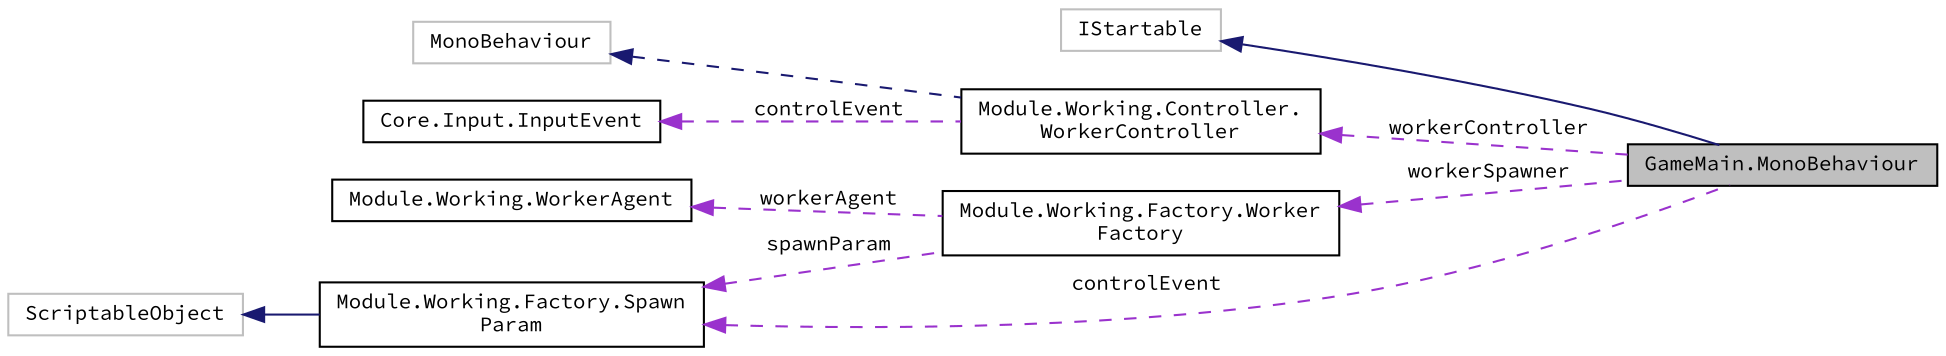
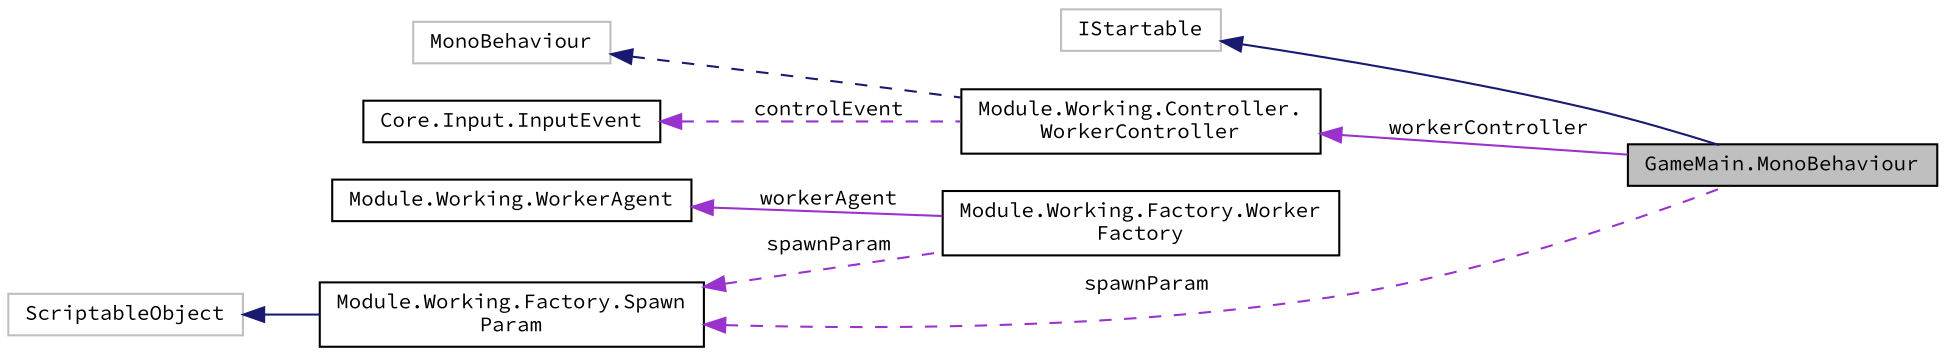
(1485, 145) -> (1485, 145)
(1494, 193) -> none
(828, 212) -> (828, 212)
(1141, 284) -> (1141, 284)
